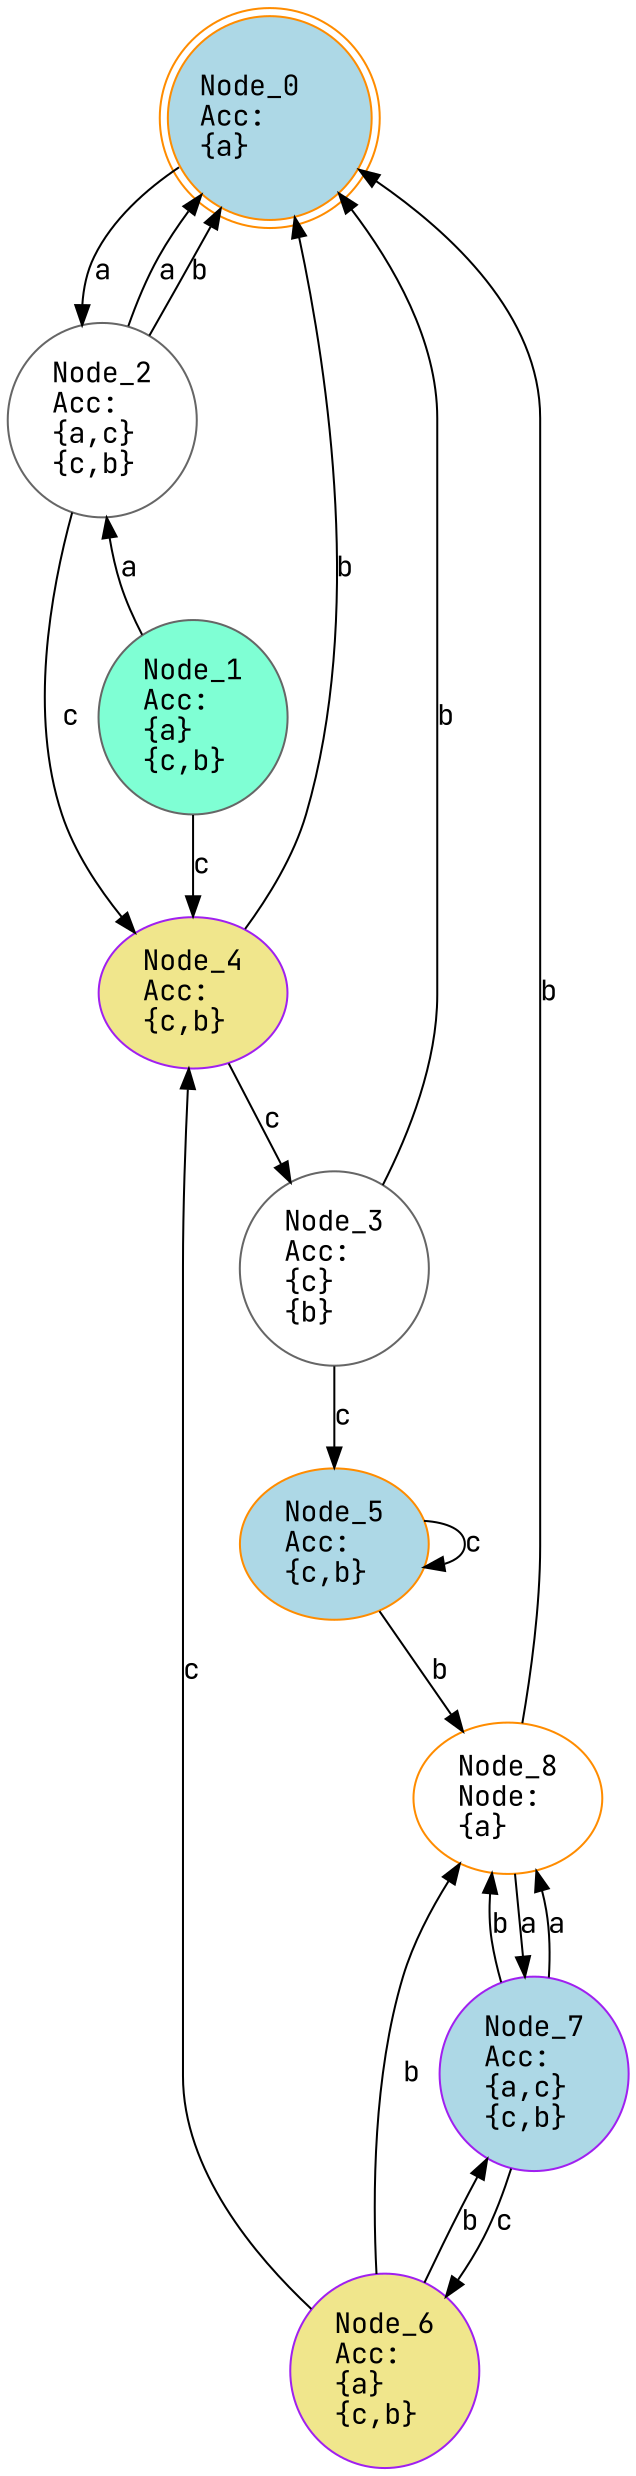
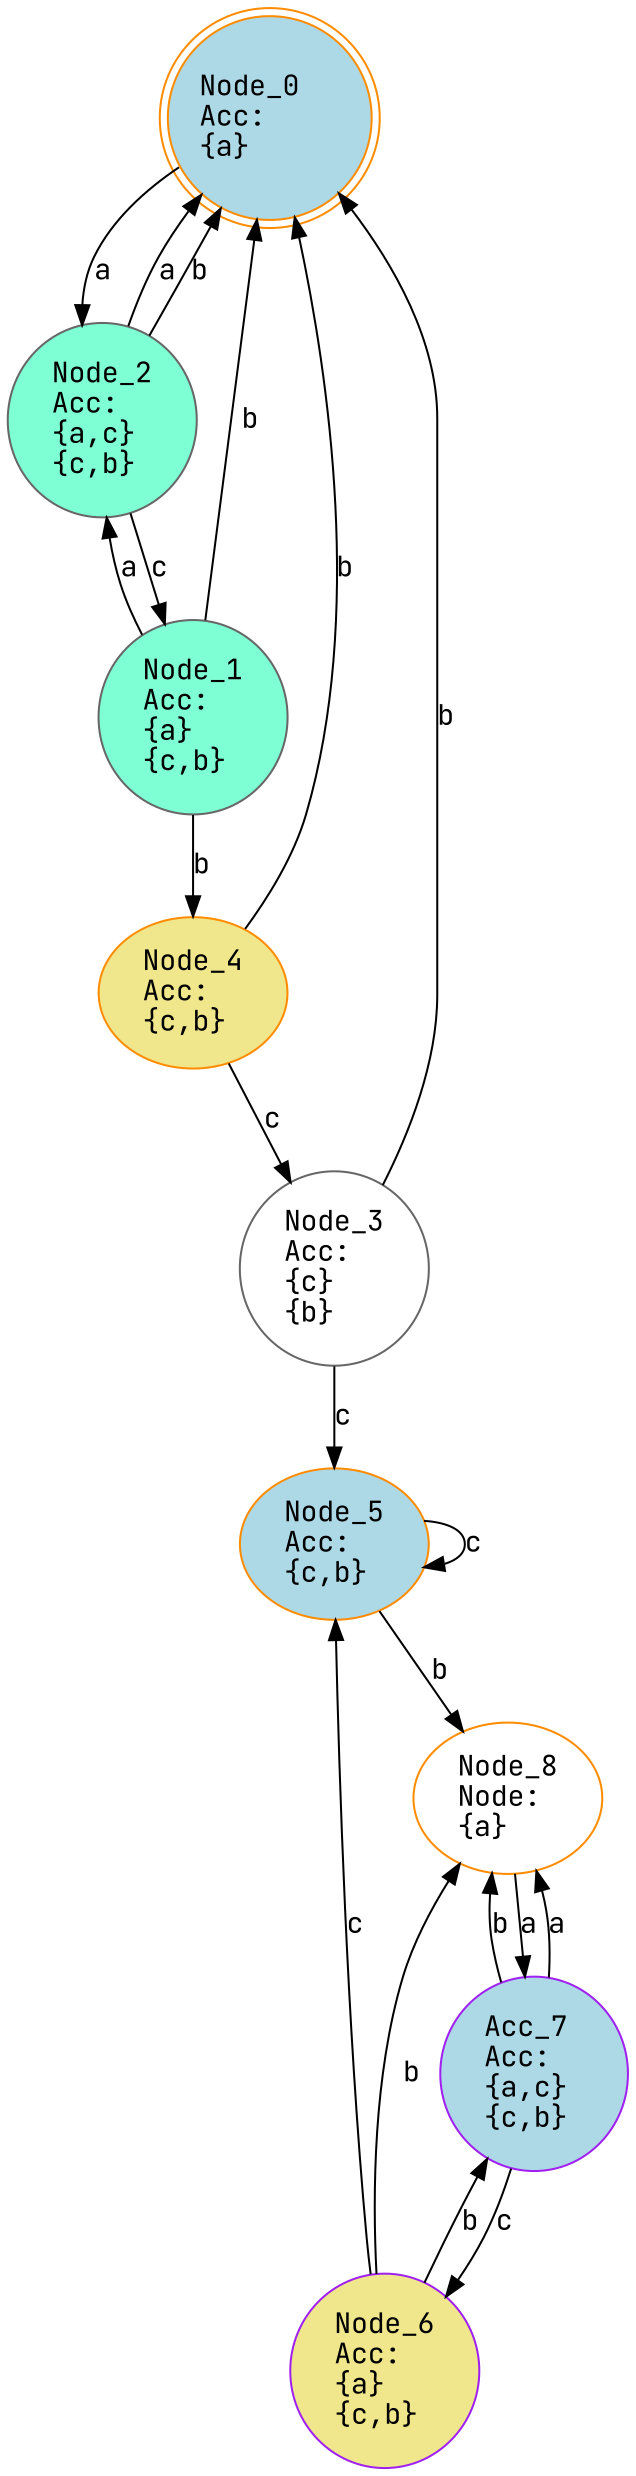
(102, 420) -> (102, 420)
(46, 723) -> (145, 559)
(202, 866) -> (202, 866)
(540, 921) -> (230, 430)
(193, 993) -> (193, 993)
(183, 1719) -> (347, 1958)
(534, 2074) -> (534, 2074)
